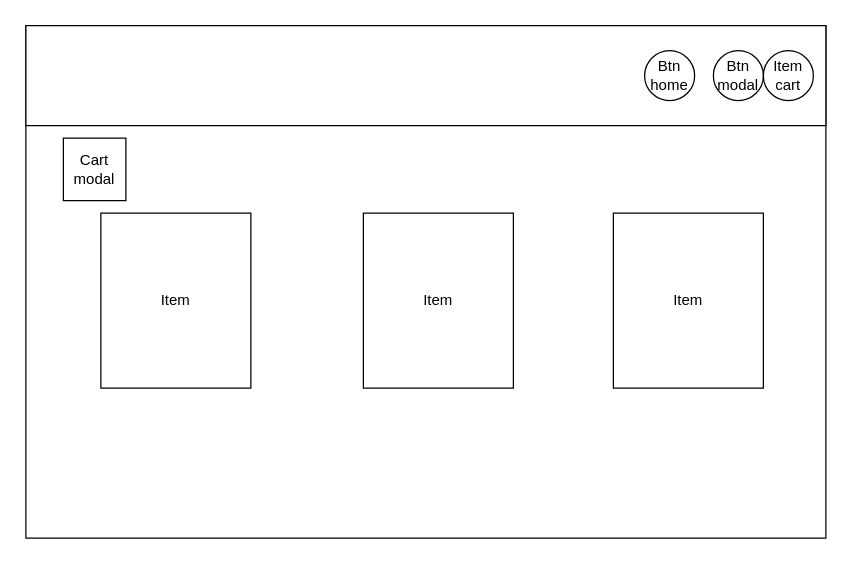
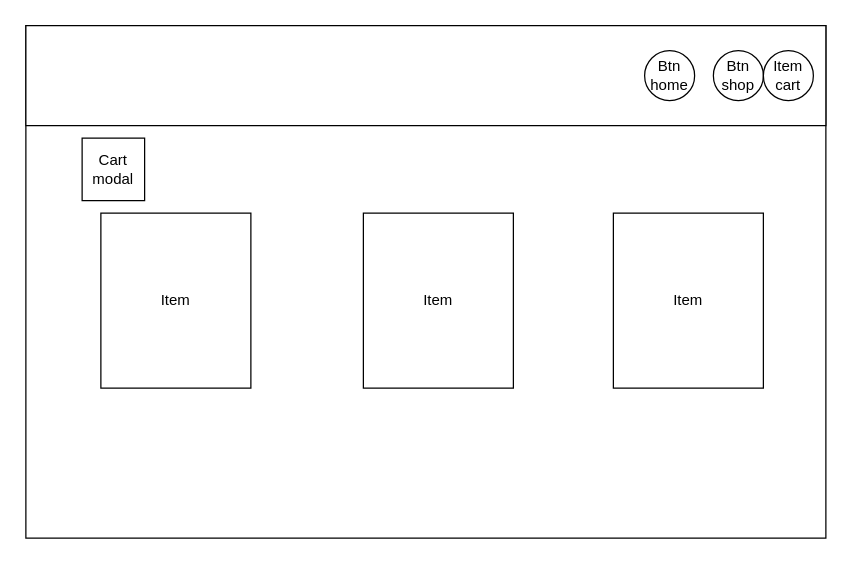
(738, 76) -> (738, 76)
(94, 169) -> (113, 169)
